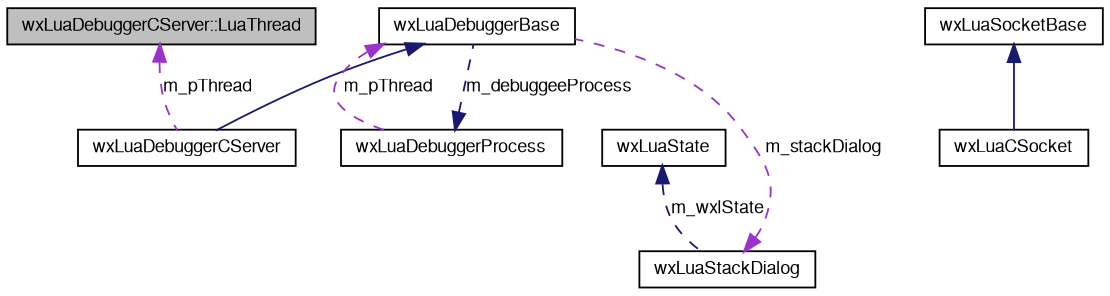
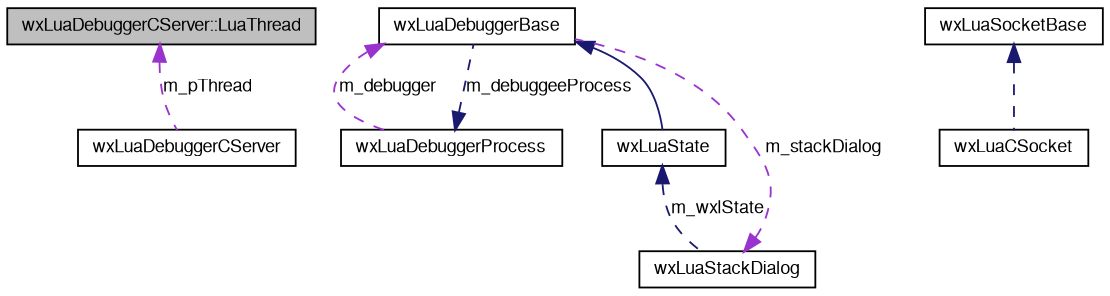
(309, 85) -> (641, 78)
(388, 87) -> (388, 87)
(1014, 96) -> (1014, 96)
